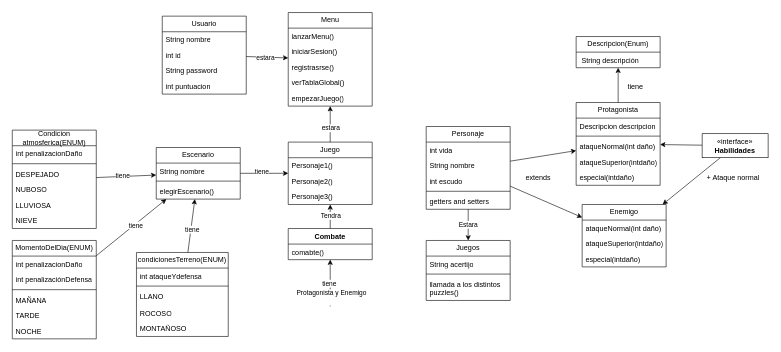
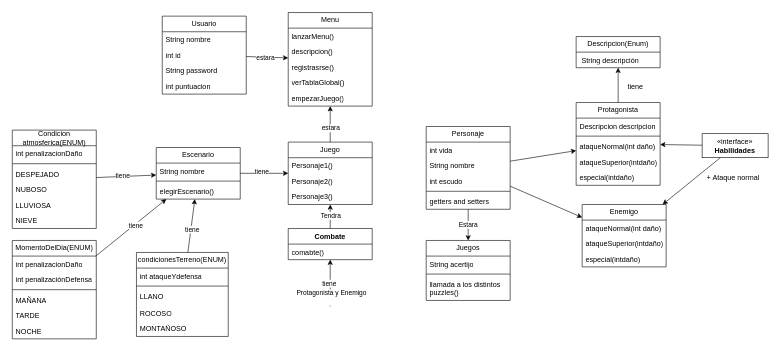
(318, 52) -> (316, 52)
(540, 177) -> none
